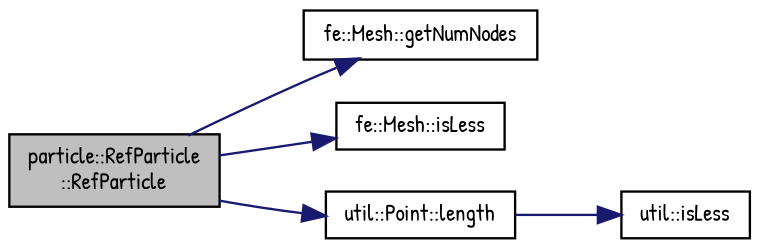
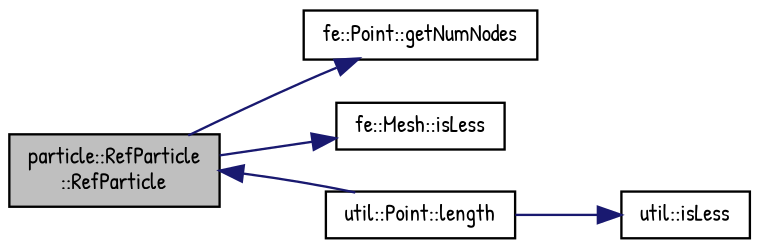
(420, 35) -> (420, 35)
(261, 208) -> (299, 182)
